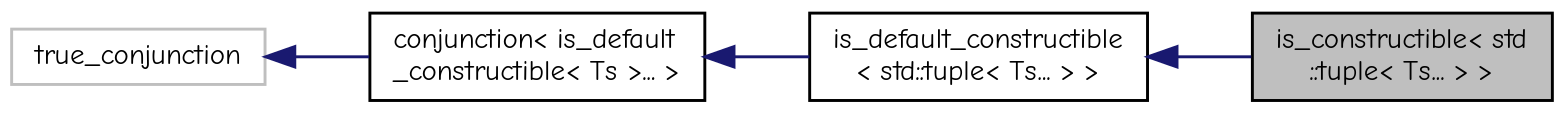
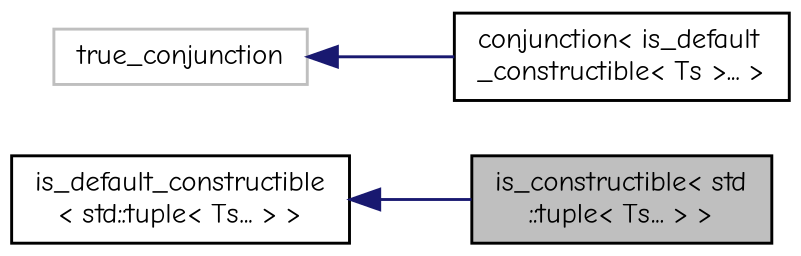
(772, 57) -> none
